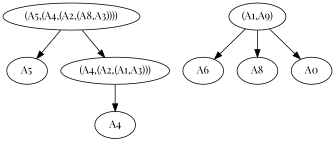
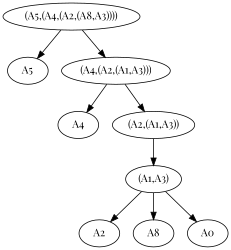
(257, 17) -> (154, 179)
(203, 71) -> (99, 233)
none -> (154, 125)
